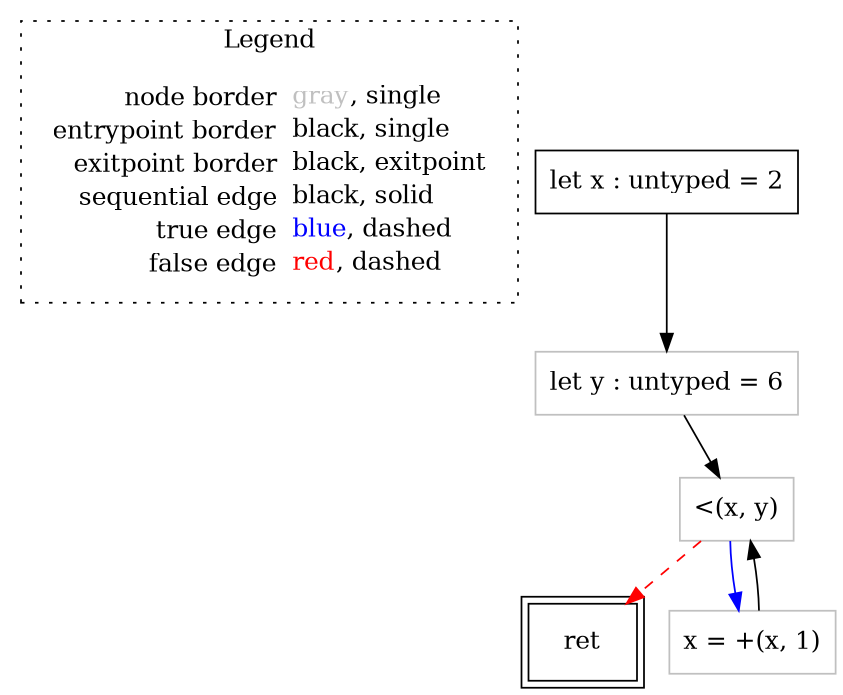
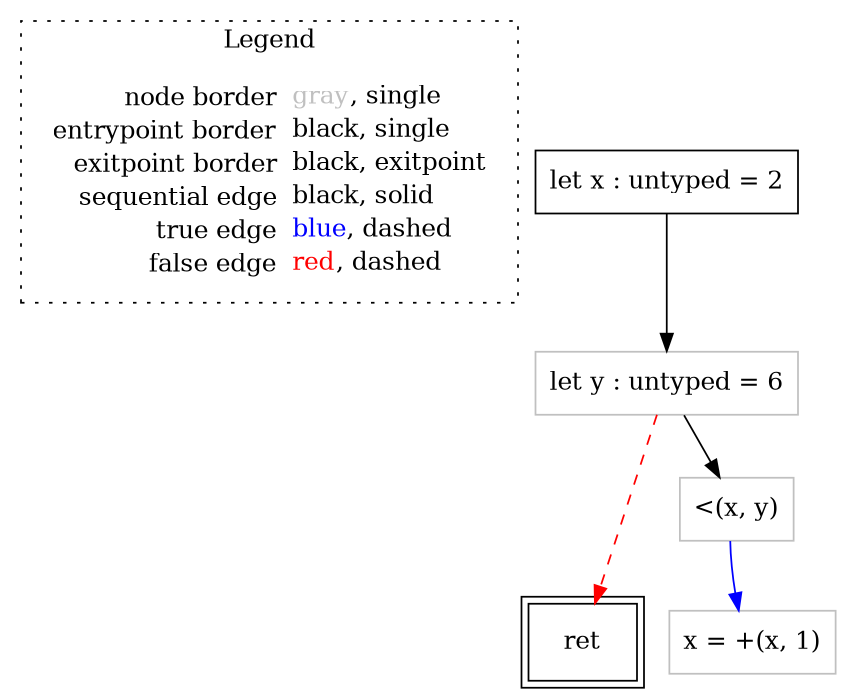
(671, 567) -> (629, 501)
(757, 584) -> none
